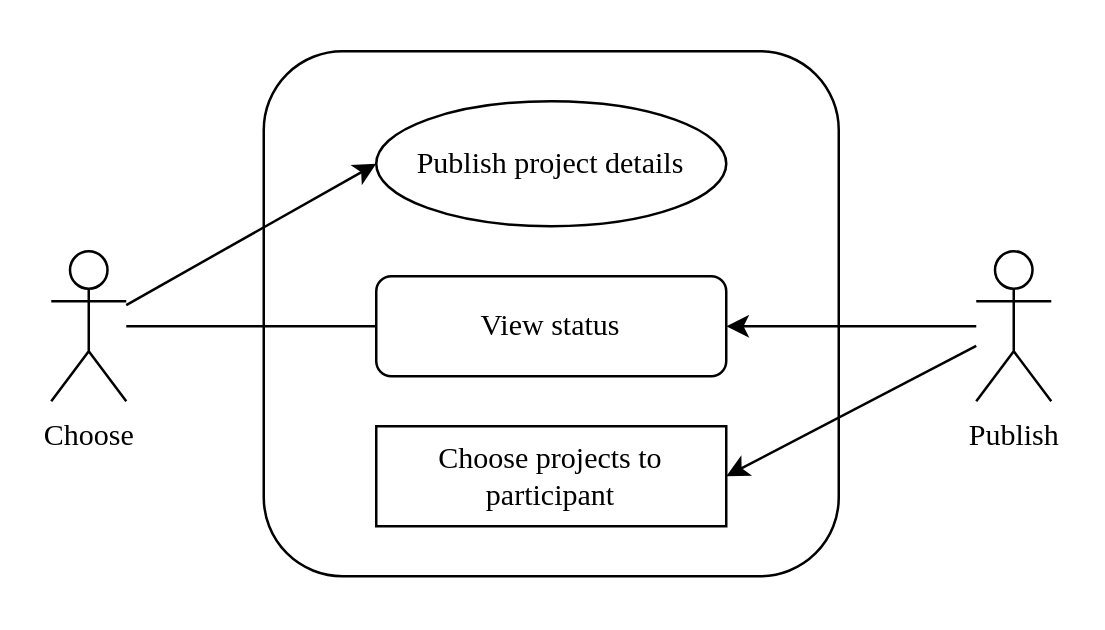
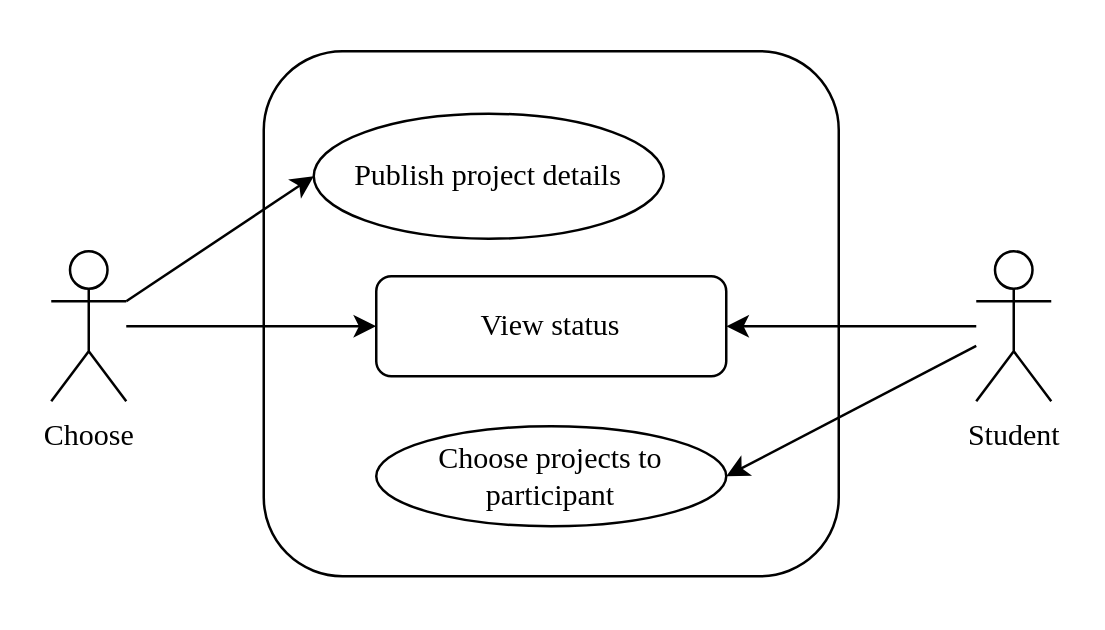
(551, 164) -> (489, 176)
(365, 326) -> (358, 326)
(1015, 437) -> (1015, 437)
(551, 476) -> (551, 476)
